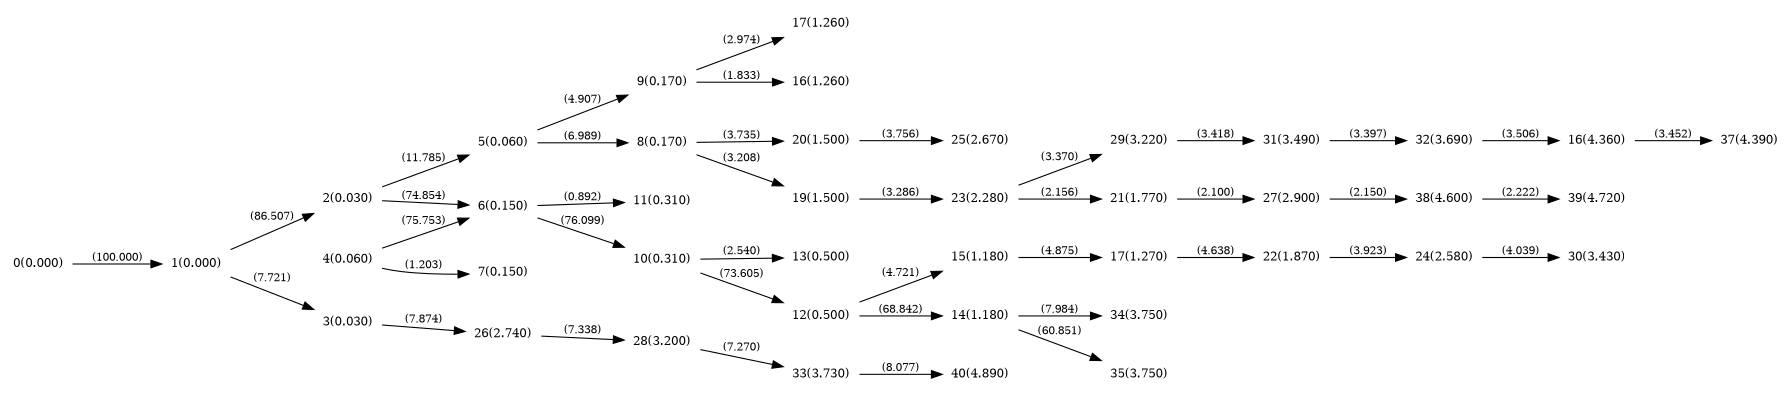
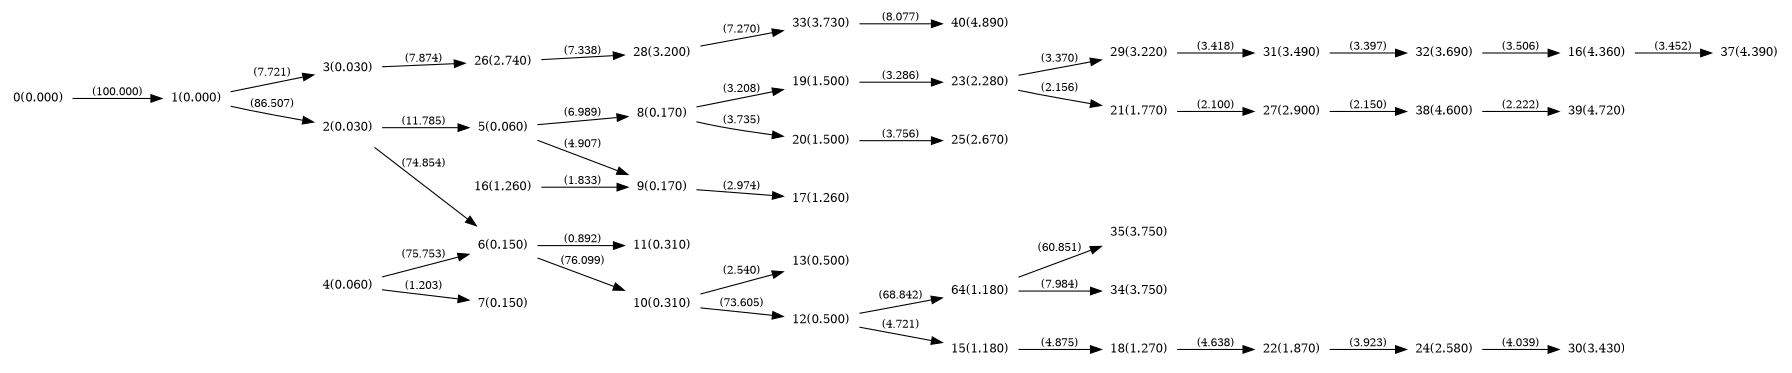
(734, 82) -> (579, 187)
(1139, 258) -> (1139, 349)
(980, 316) -> (980, 291)
